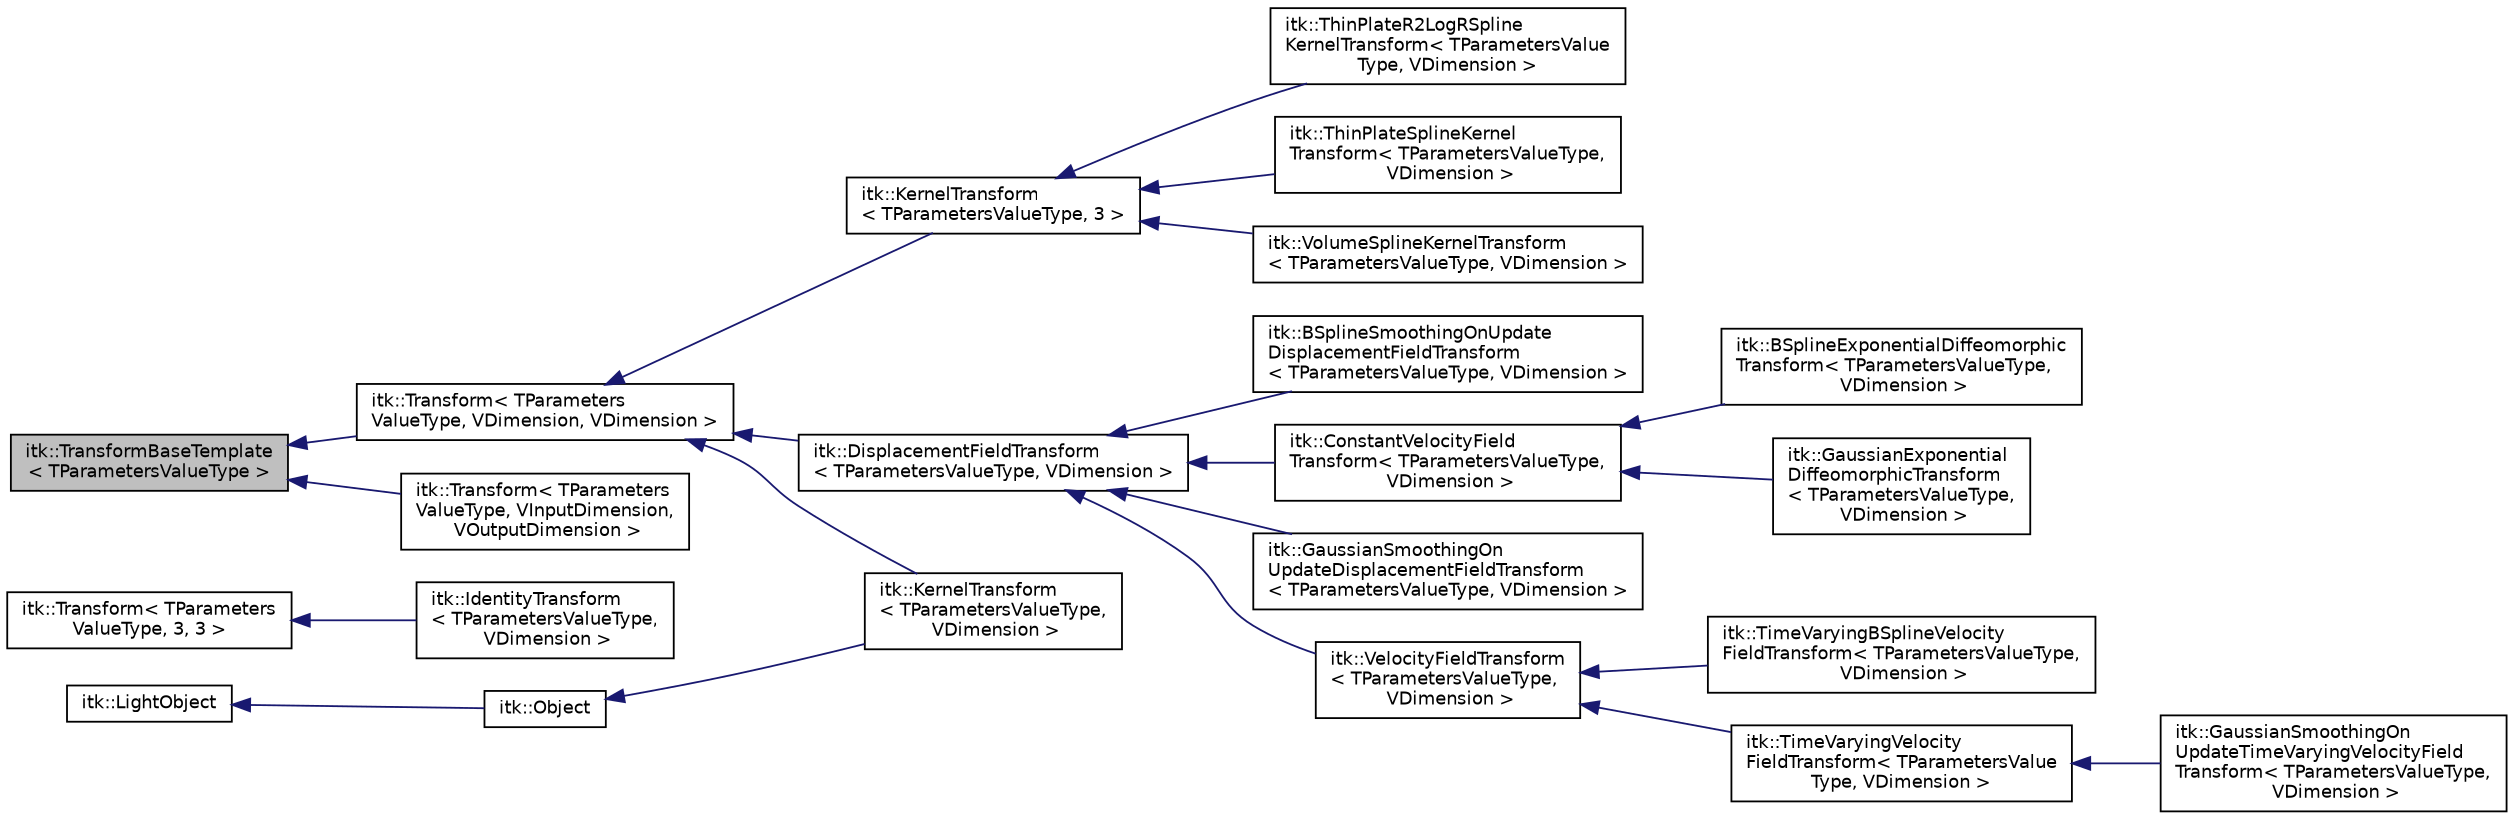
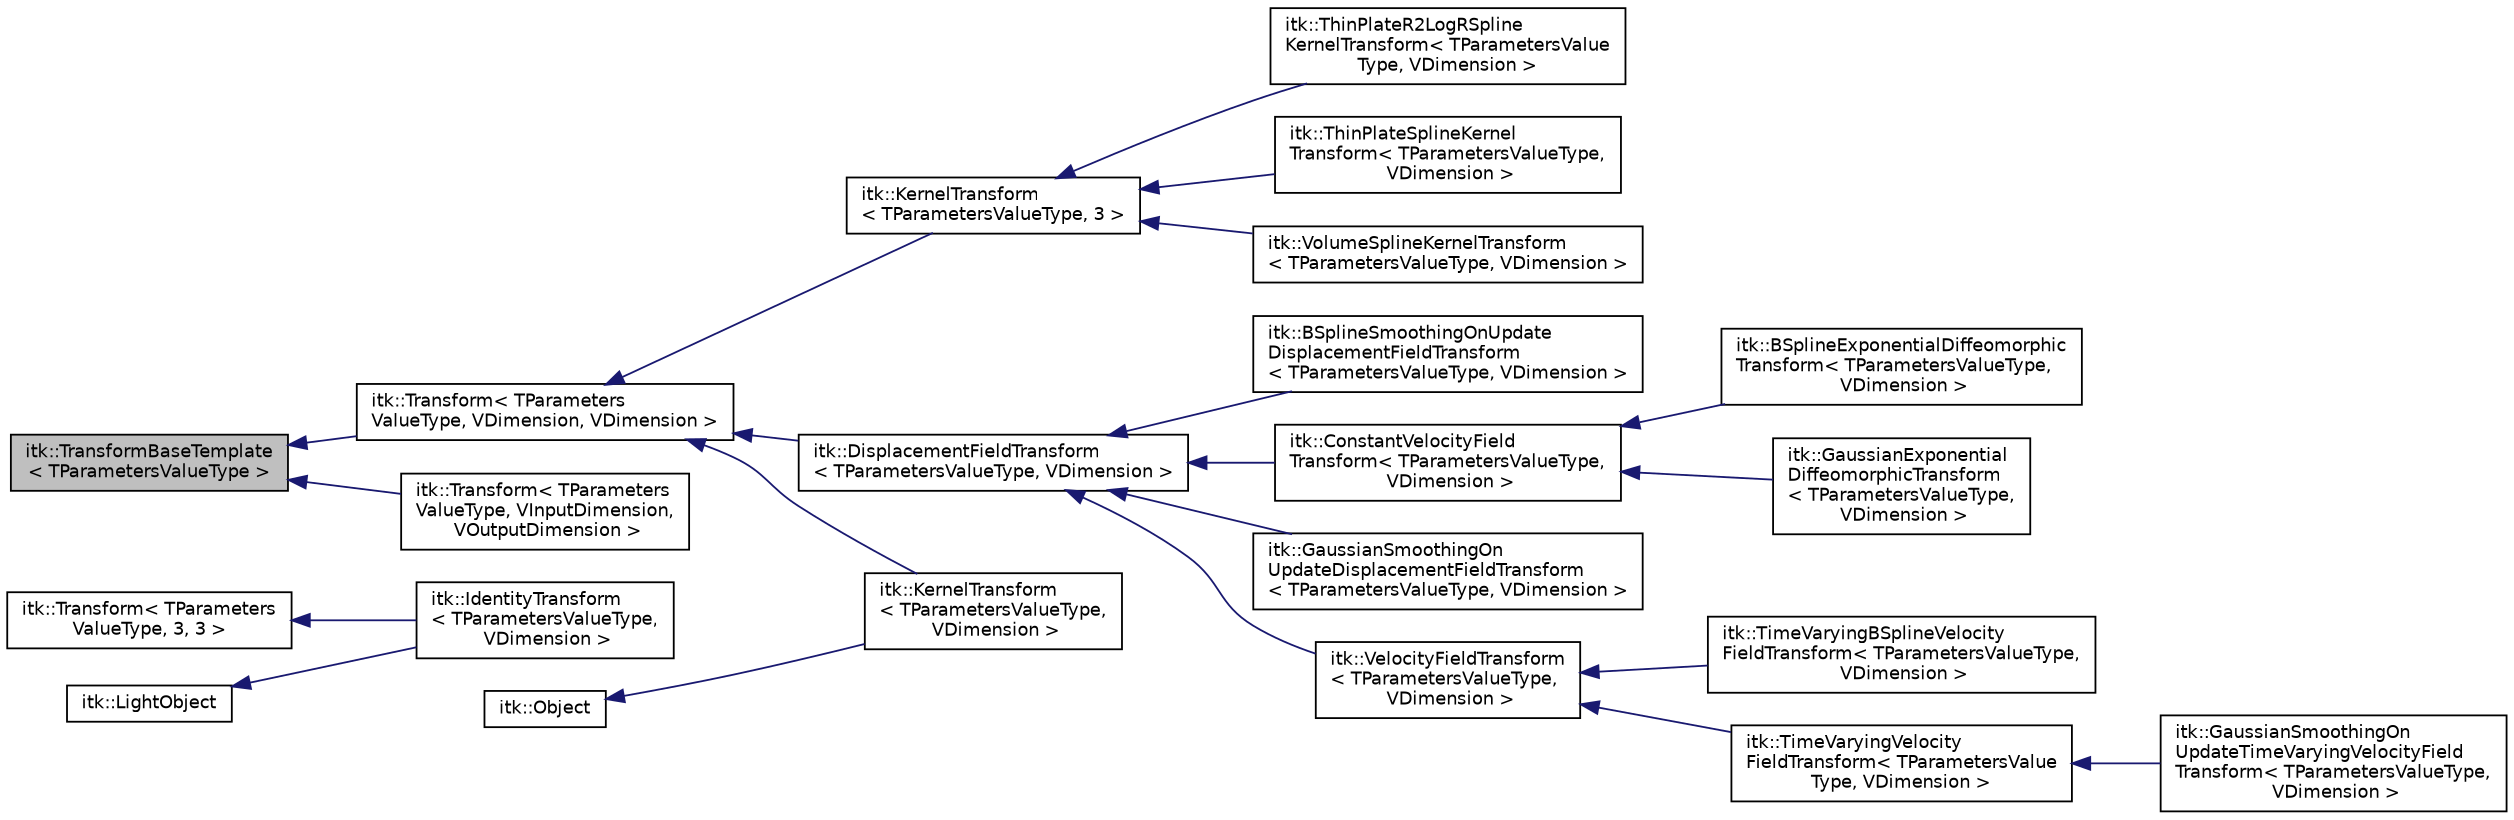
(367, 707) -> (333, 665)
